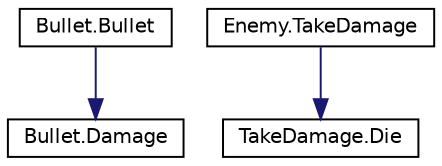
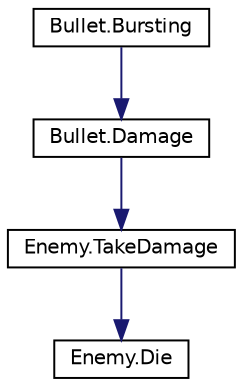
(96, 28) -> (121, 28)
(321, 138) -> (121, 359)
none -> (121, 183)
